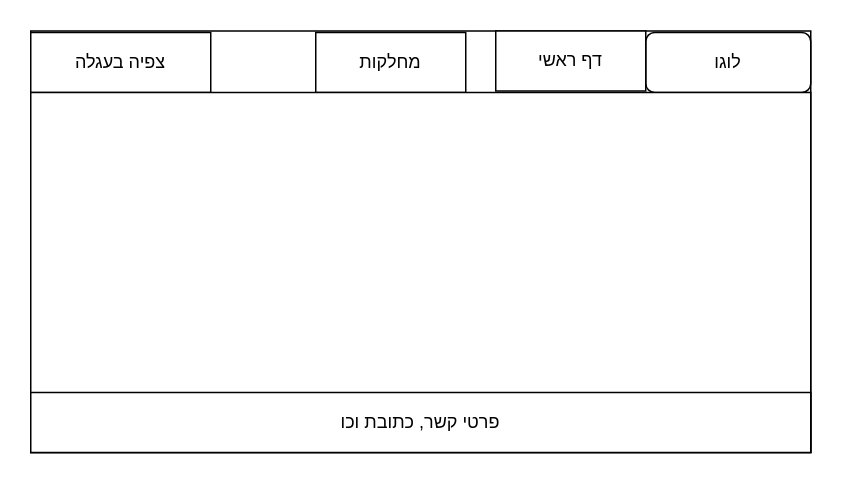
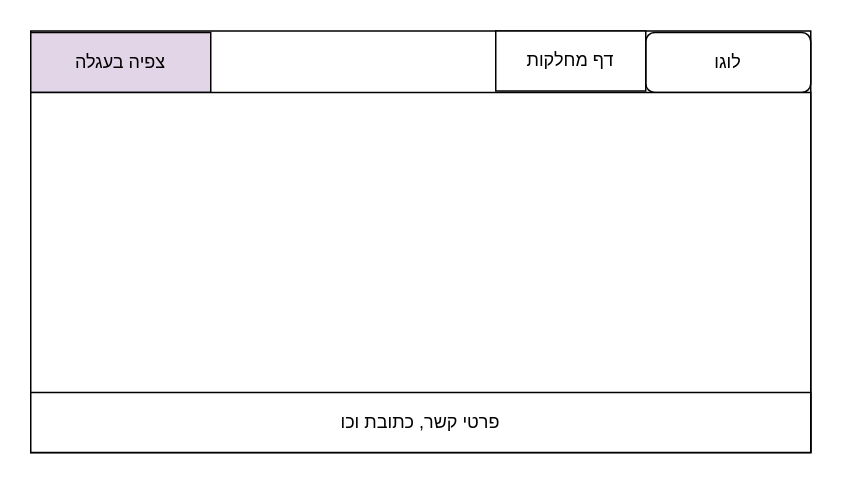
(571, 61) -> (571, 61)
(121, 62) -> (121, 62)
(391, 62) -> none
